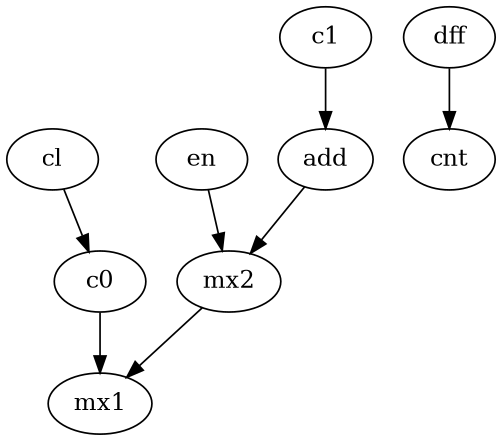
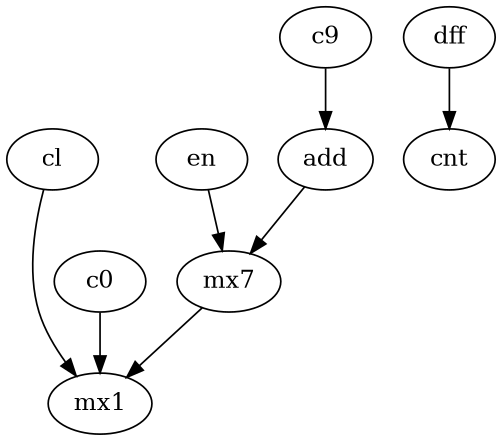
(326, 37) -> (326, 37)
(73, 213) -> (33, 279)
(229, 282) -> (229, 282)
